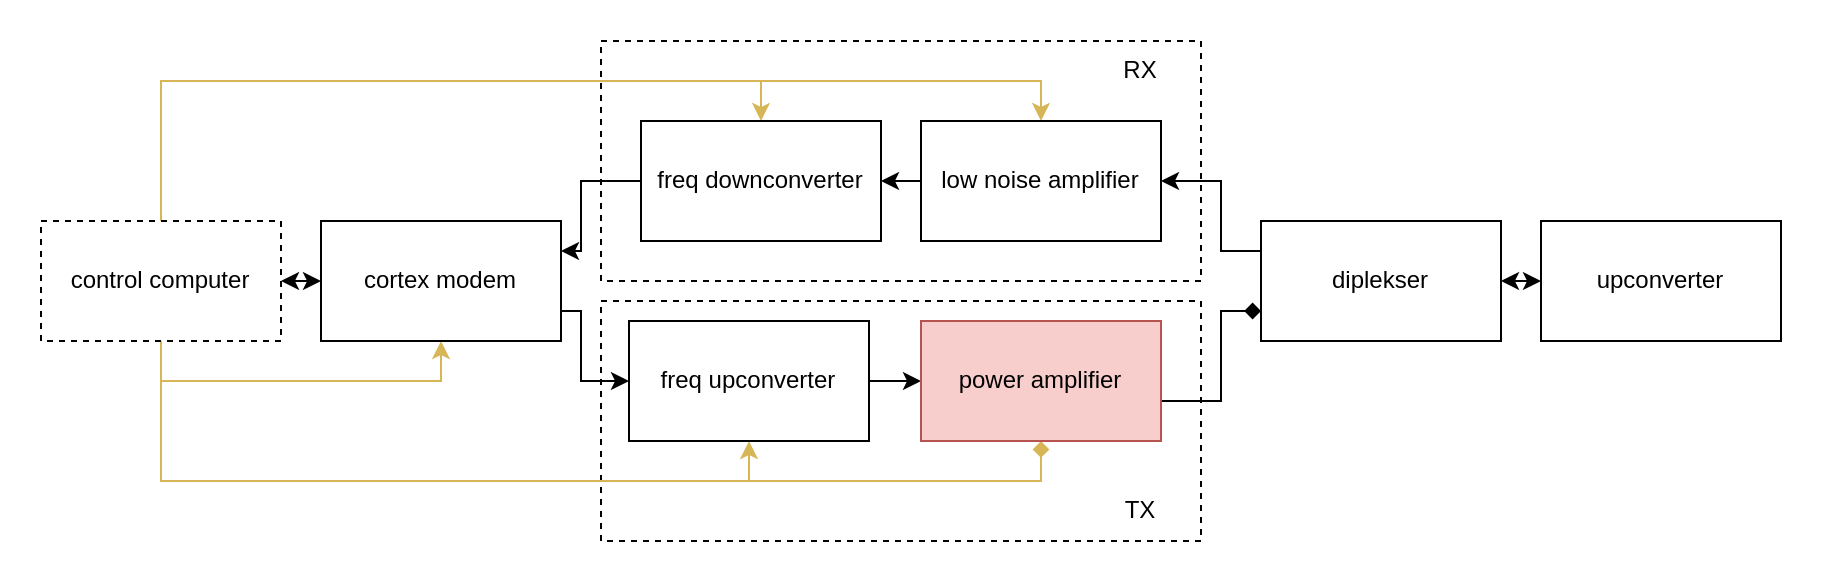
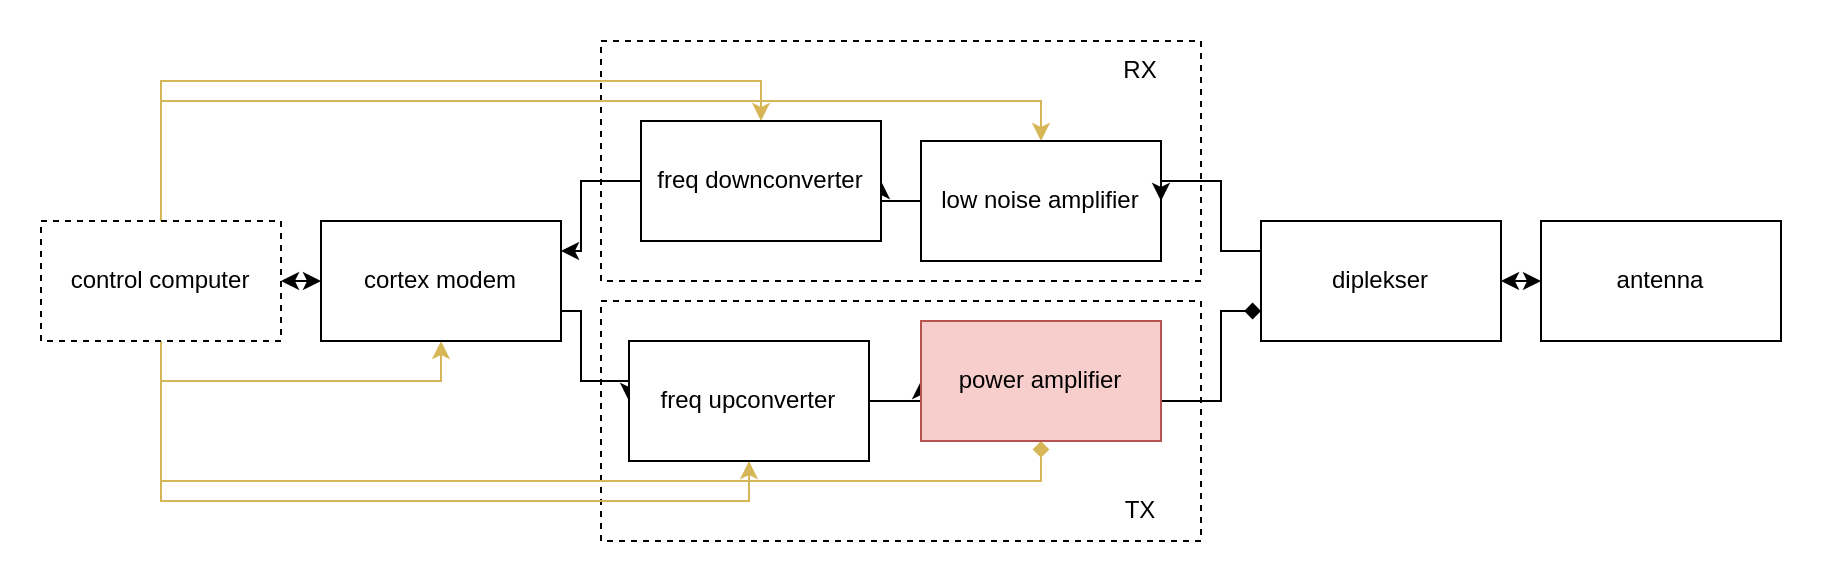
(1041, 181) -> (1041, 201)
(1661, 281) -> (1661, 281)
(749, 381) -> (749, 401)
